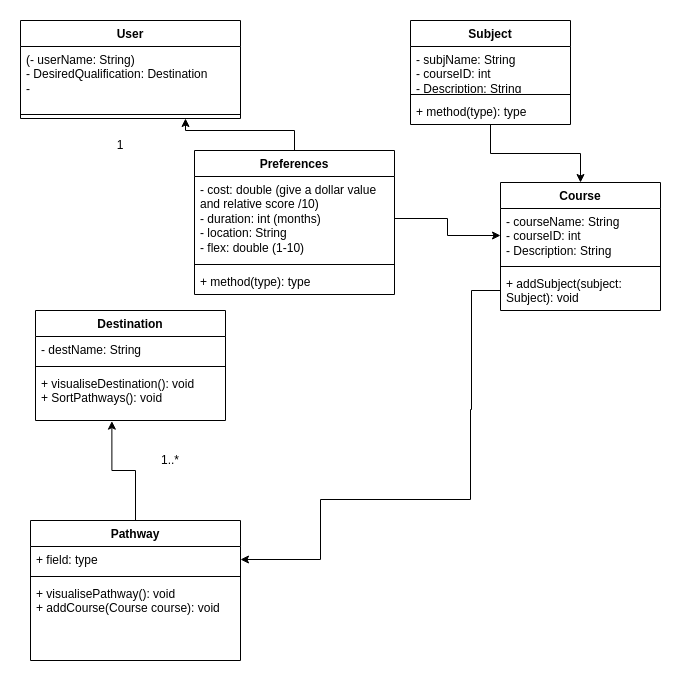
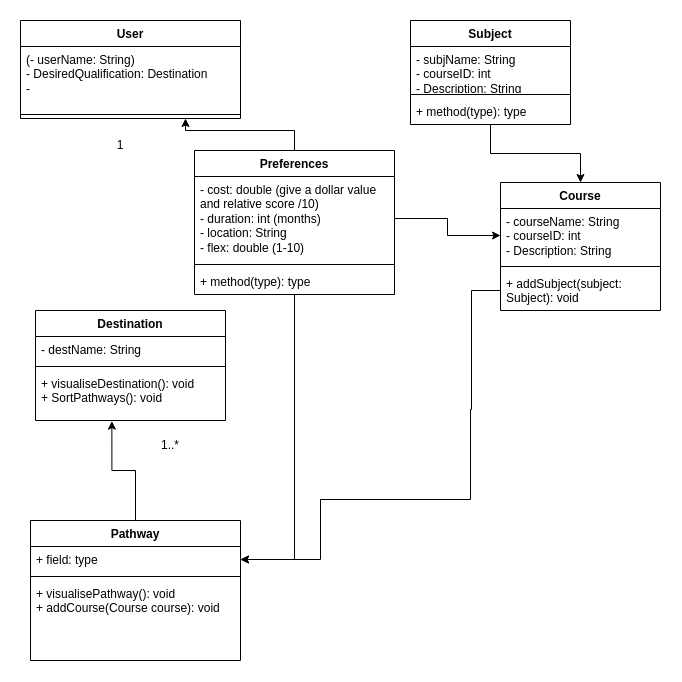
none -> (295, 426)
(171, 461) -> (171, 446)
